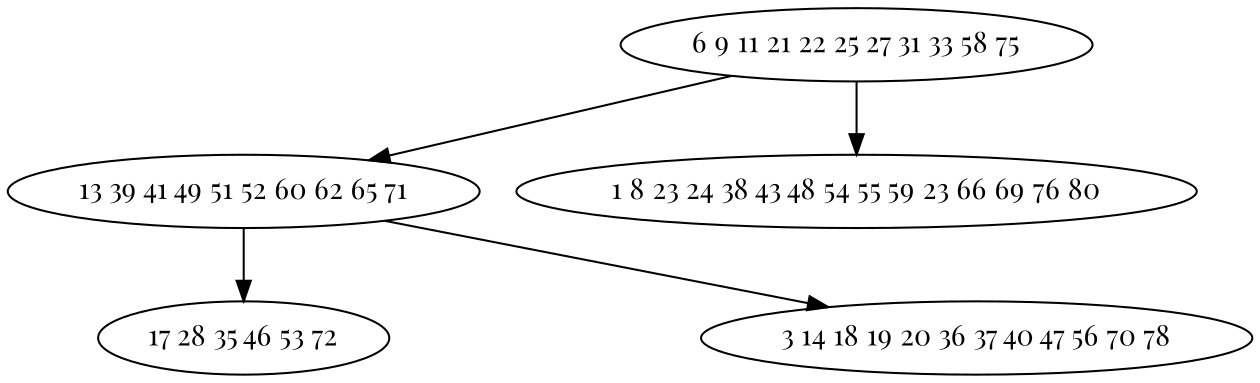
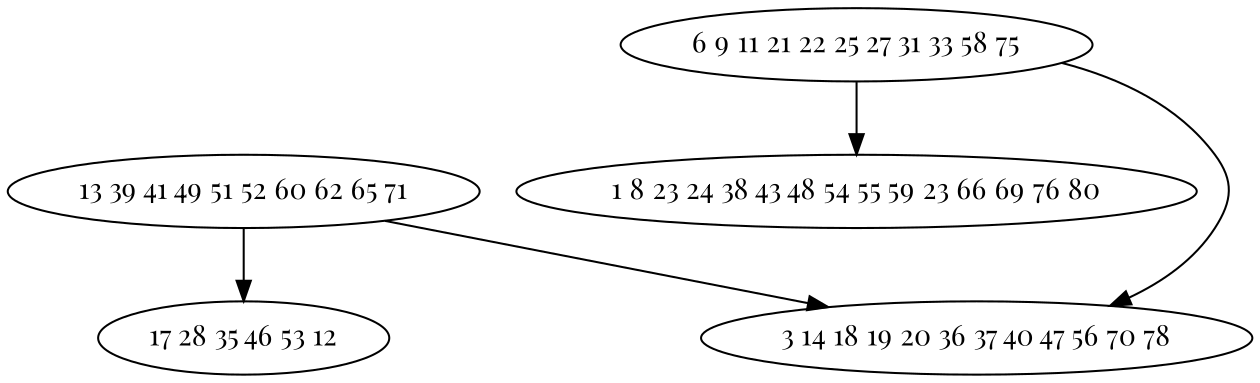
(560, 116) -> (1218, 159)
(244, 338) -> (244, 338)
